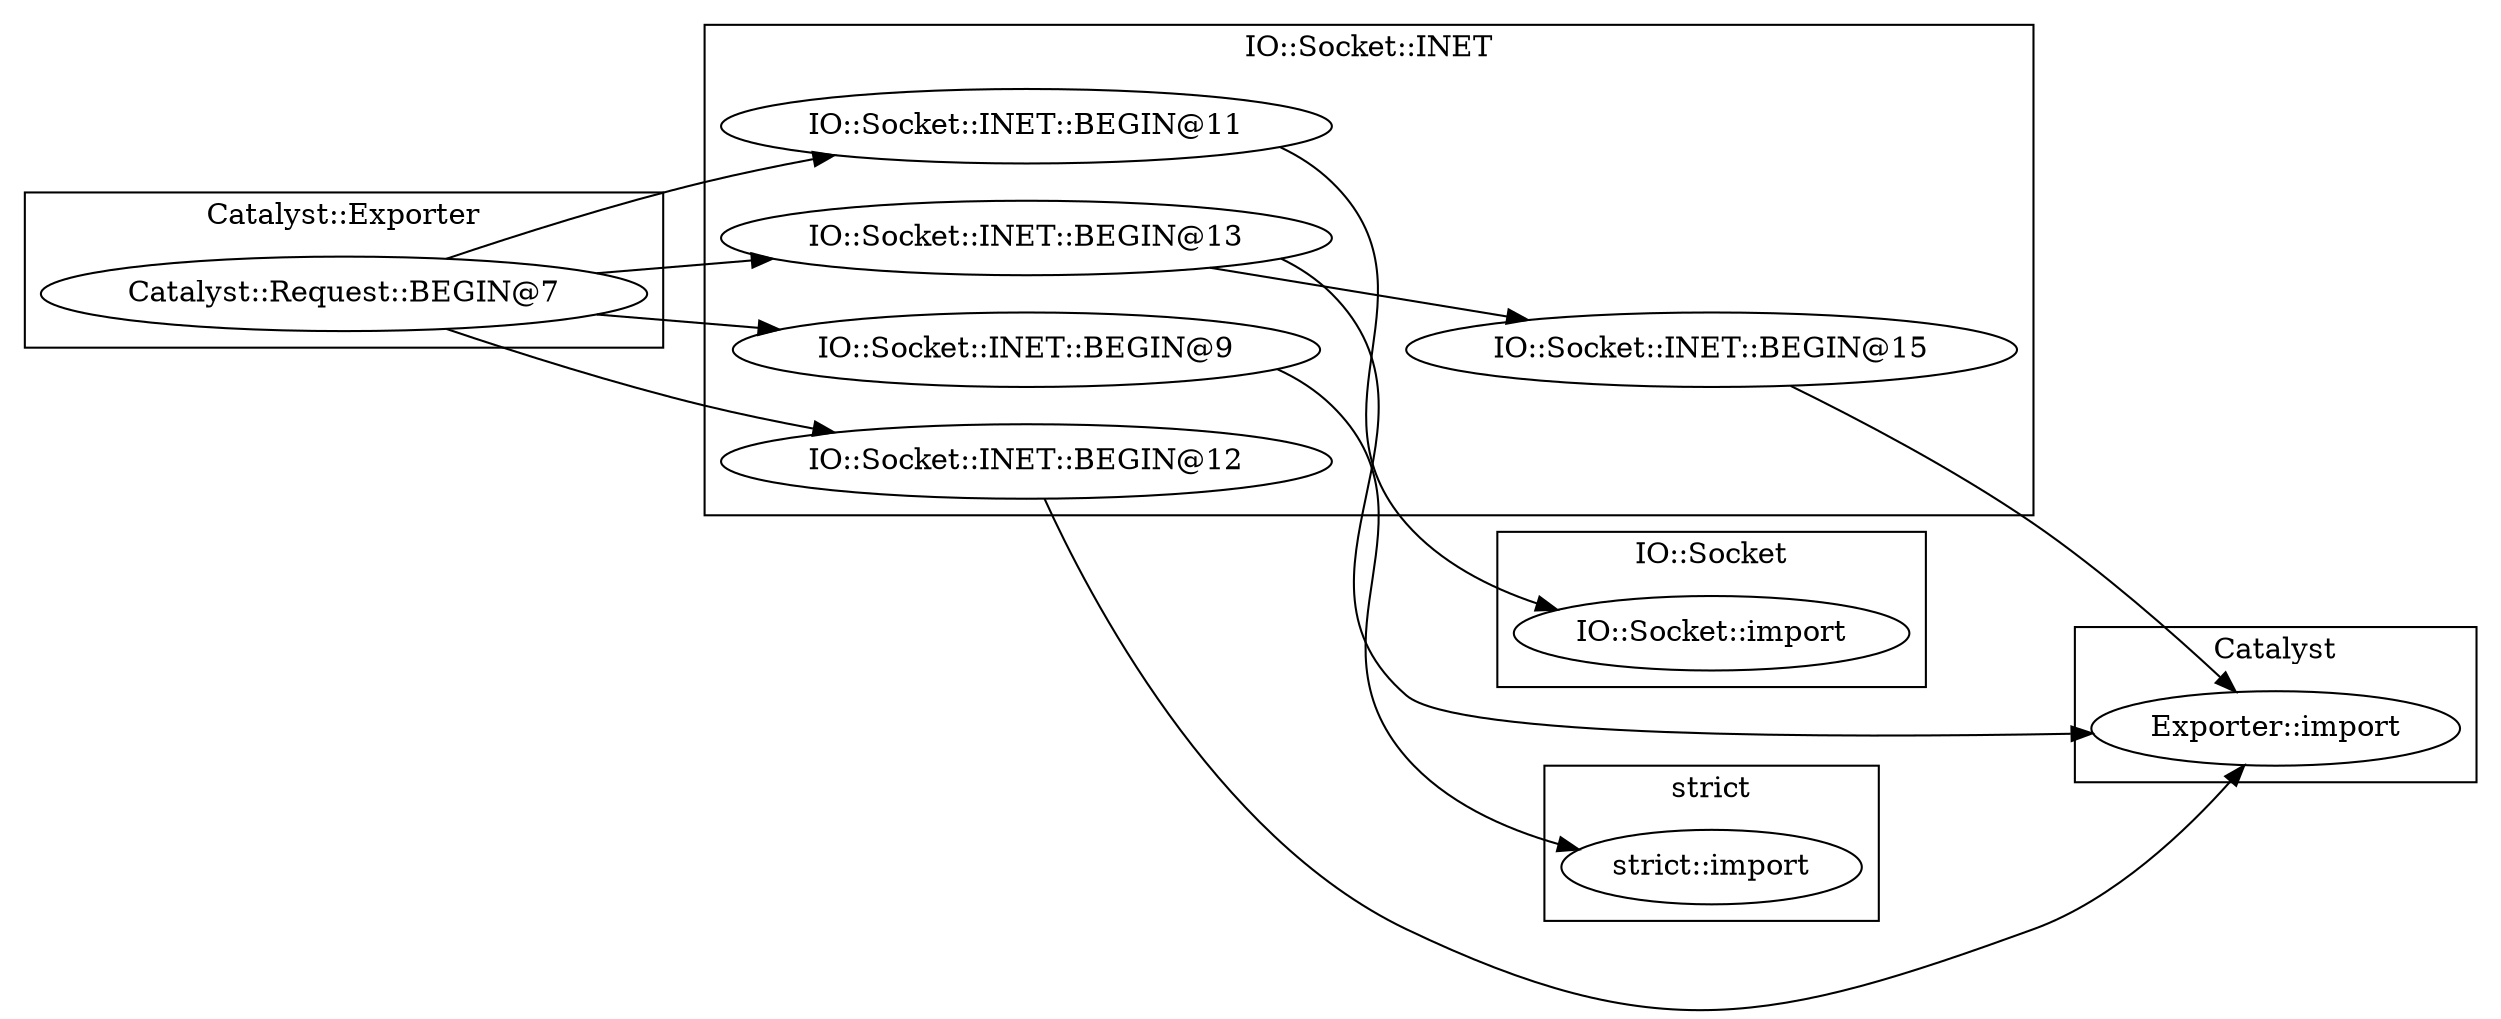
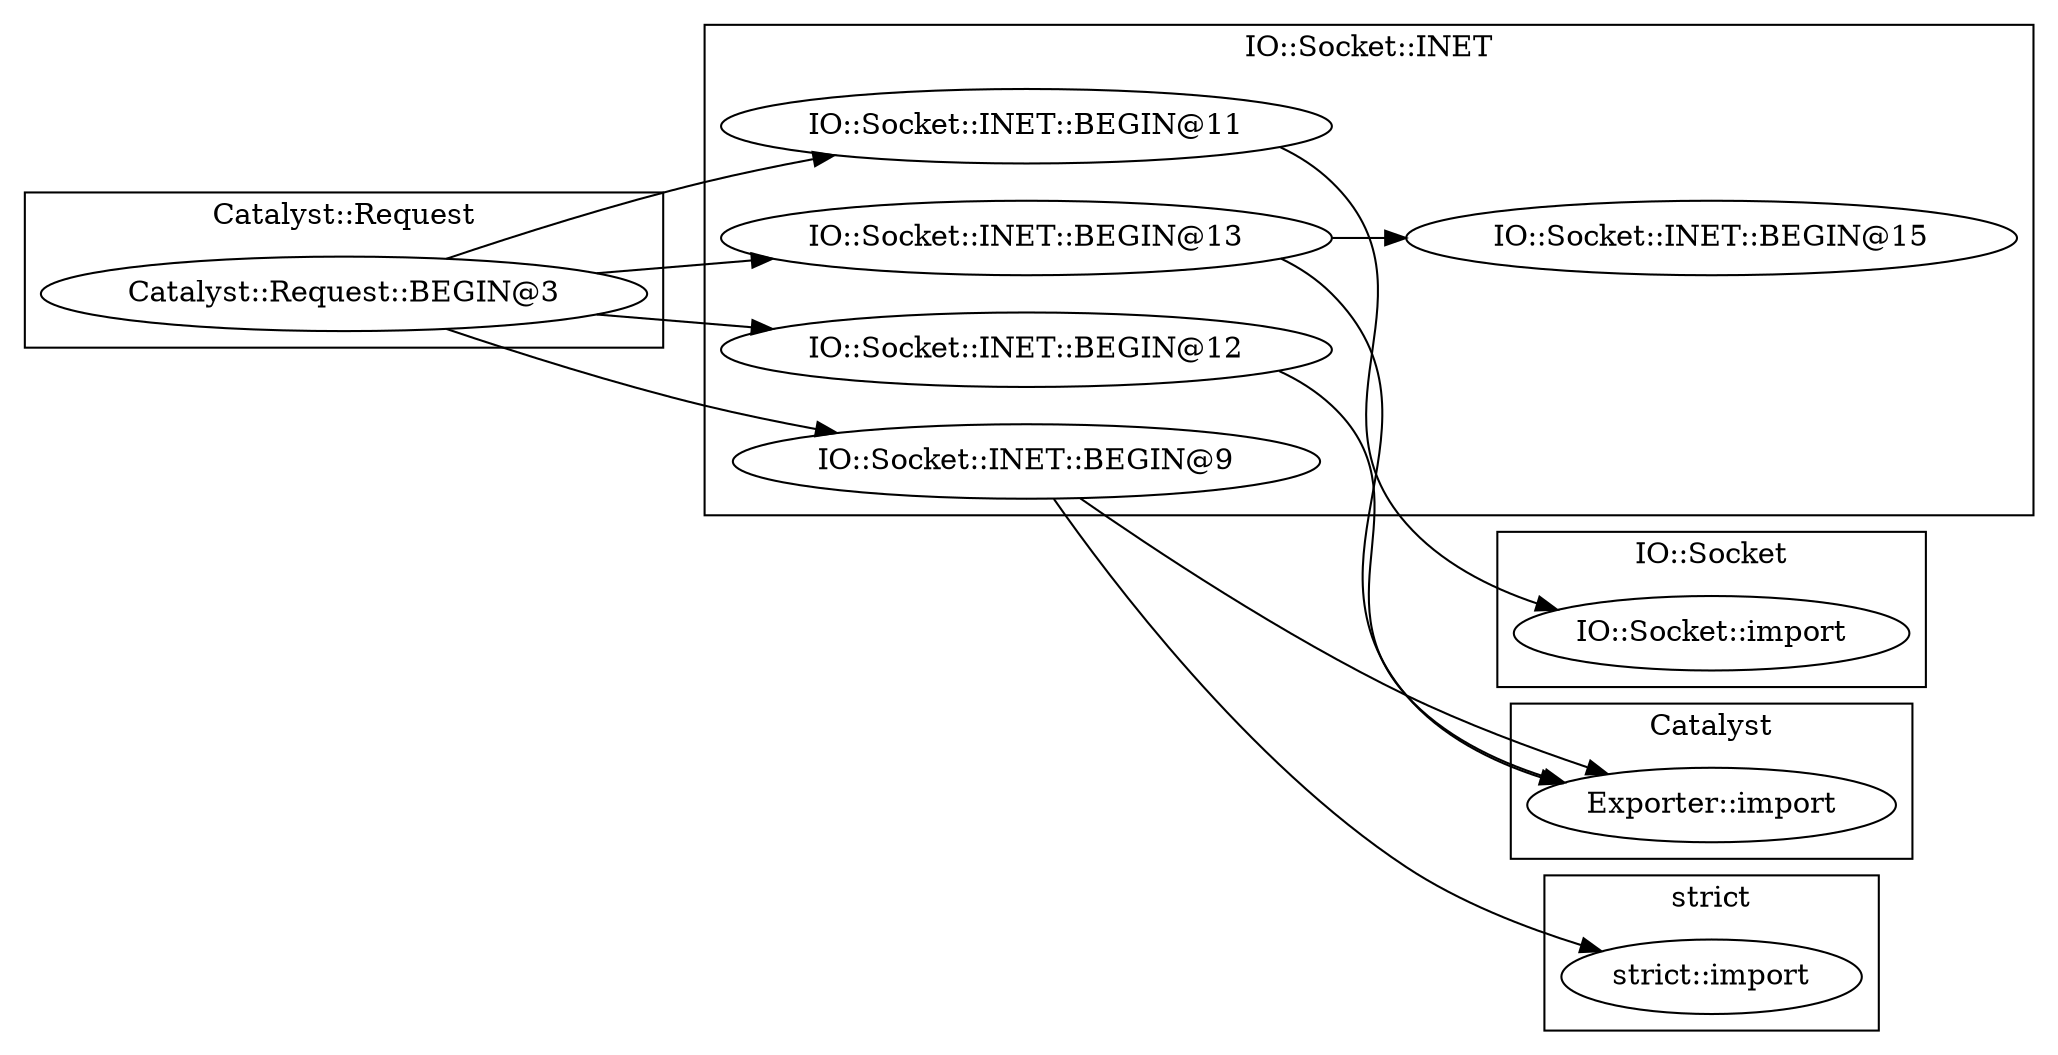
(344, 216) -> (344, 216)
(344, 294) -> (344, 294)
(1996, 499) -> (1324, 652)
